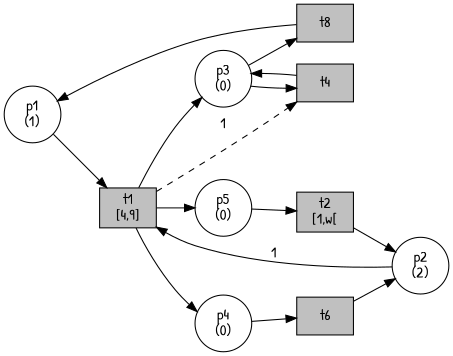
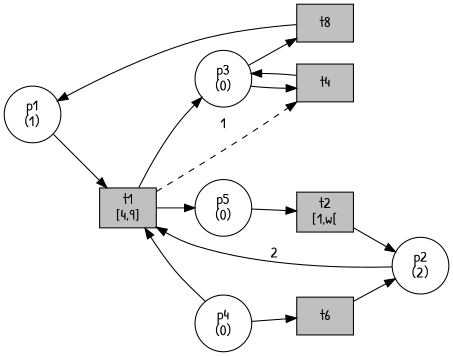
(274, 254) -> (274, 254)
(159, 268) -> (175, 271)
